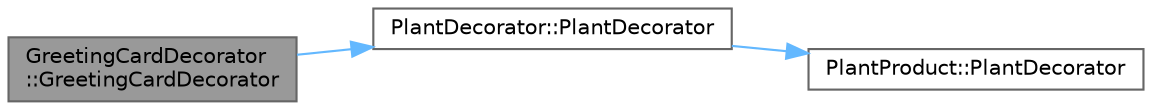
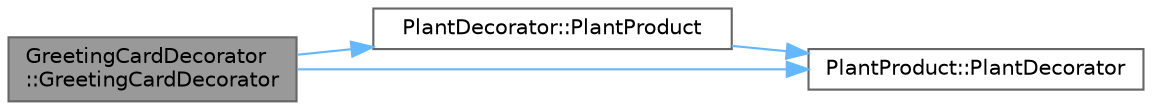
(553, 29) -> (553, 29)
none -> (542, 69)
